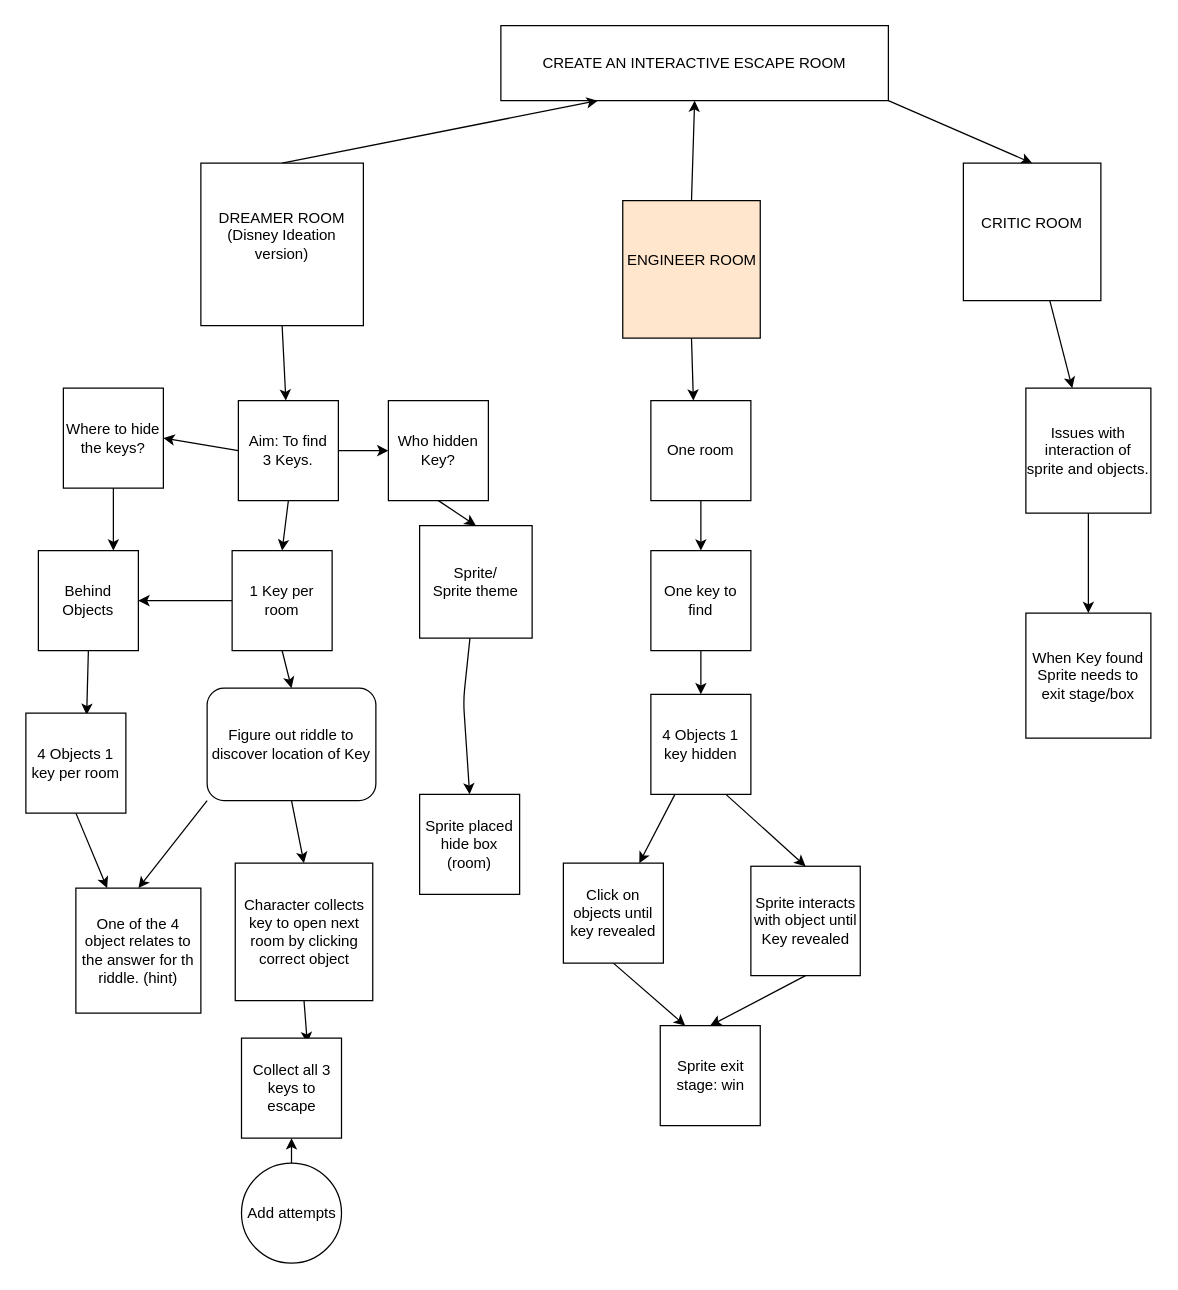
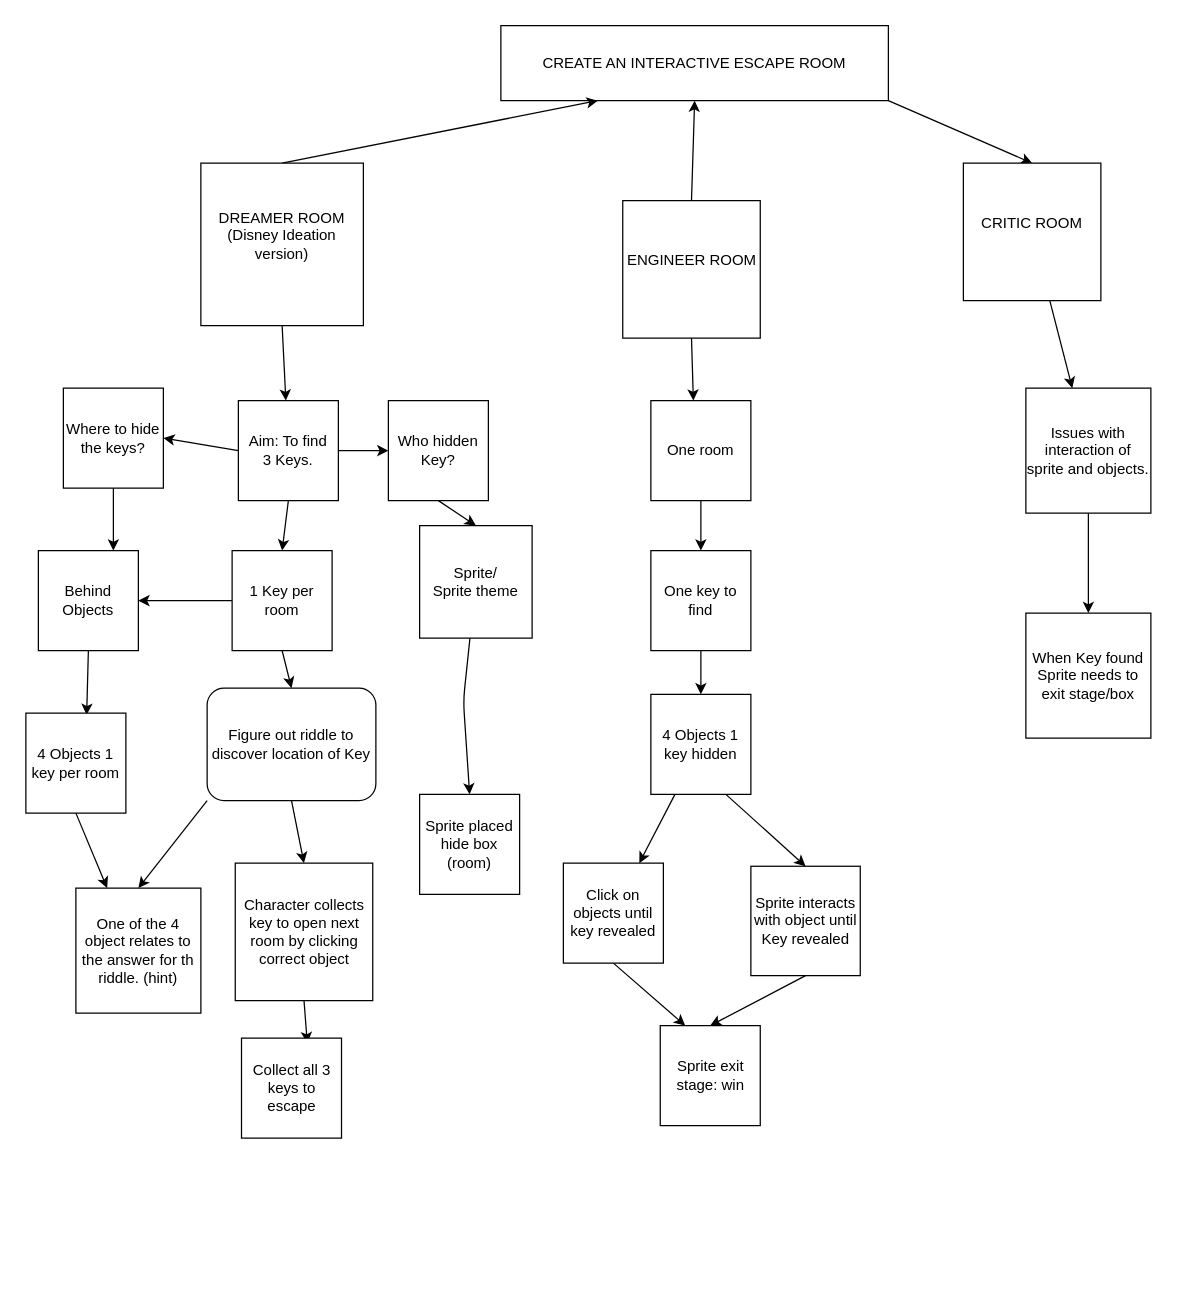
(691, 269) -> (691, 269)
(291, 1155) -> none
(291, 1213) -> none
